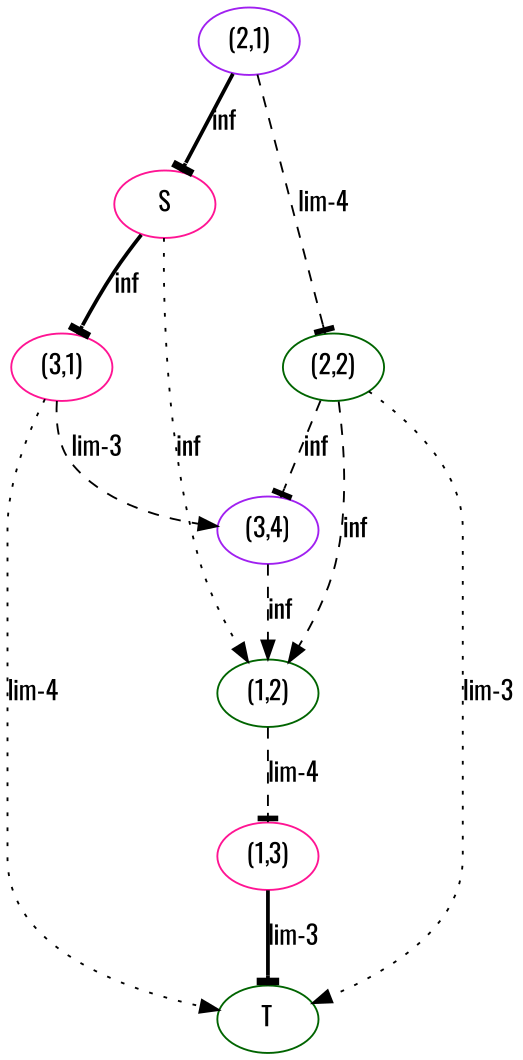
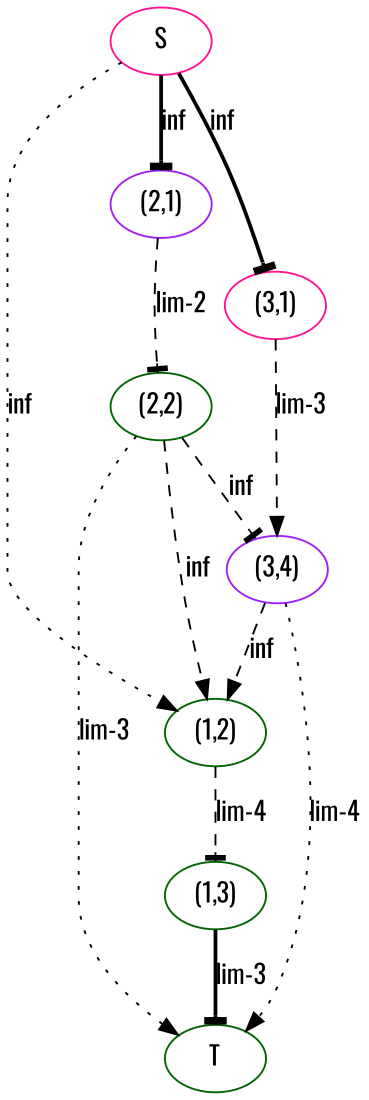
(209, 118) -> (161, 118)
(324, 204) -> (182, 305)
(7, 756) -> (310, 814)
(268, 856) -> (215, 896)
